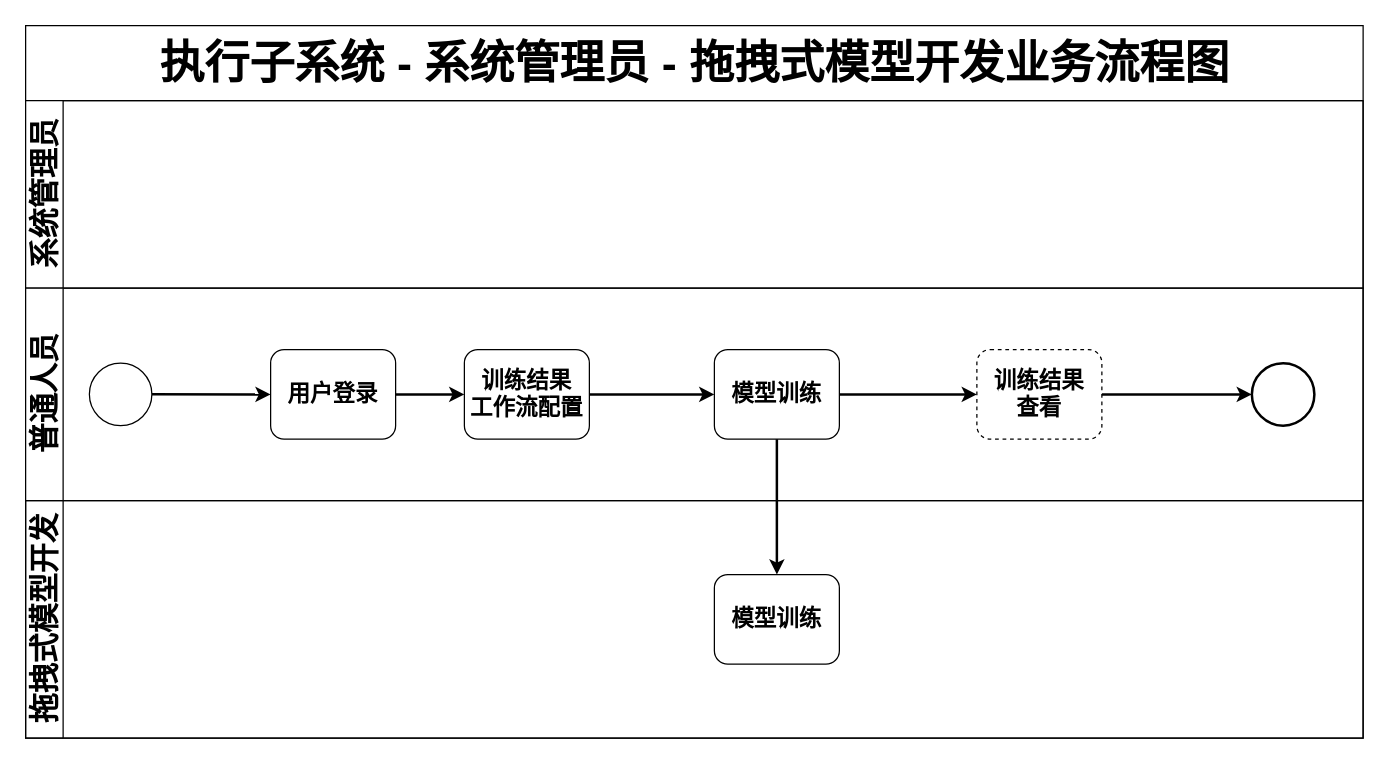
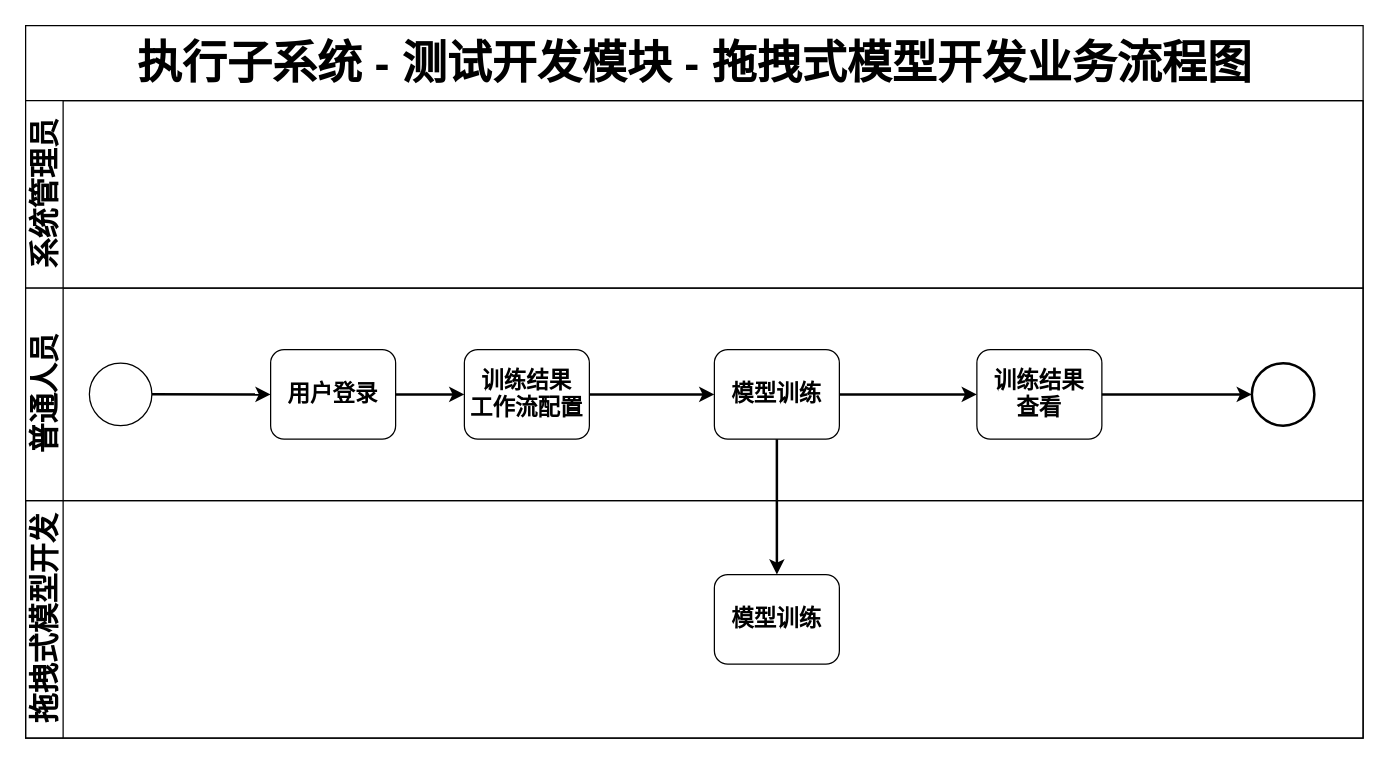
(695, 63) -> (695, 63)
(1039, 394) -> (1039, 394)
